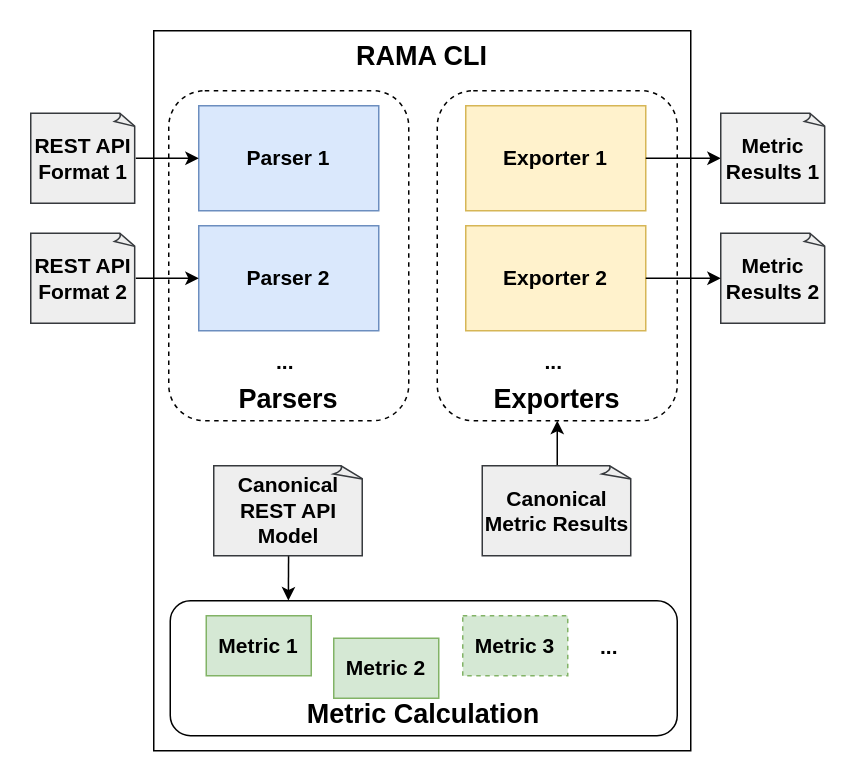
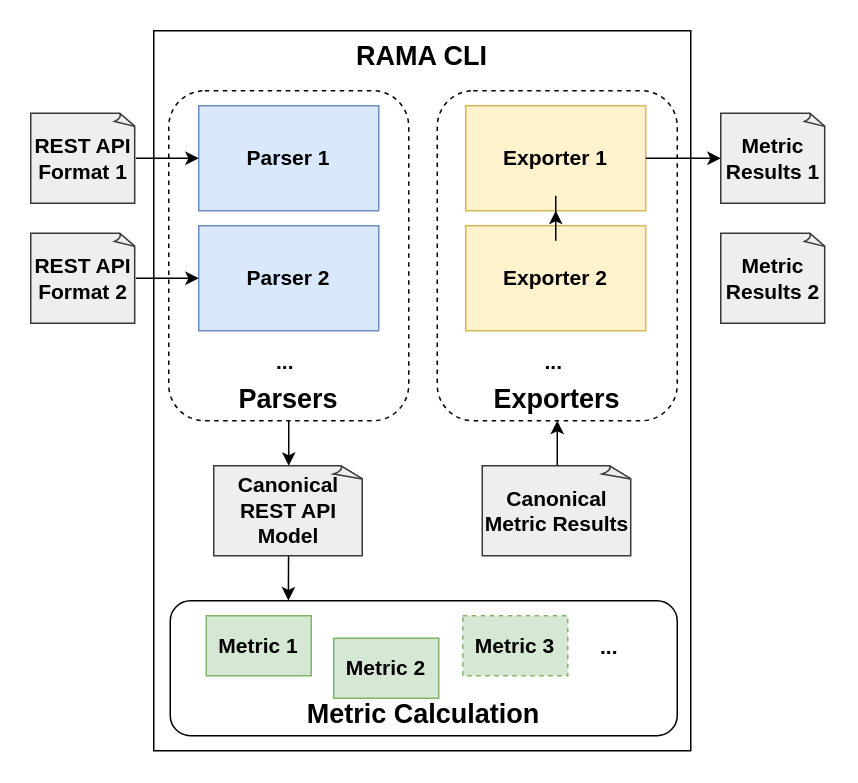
(678, 278) -> (556, 213)
none -> (289, 438)
